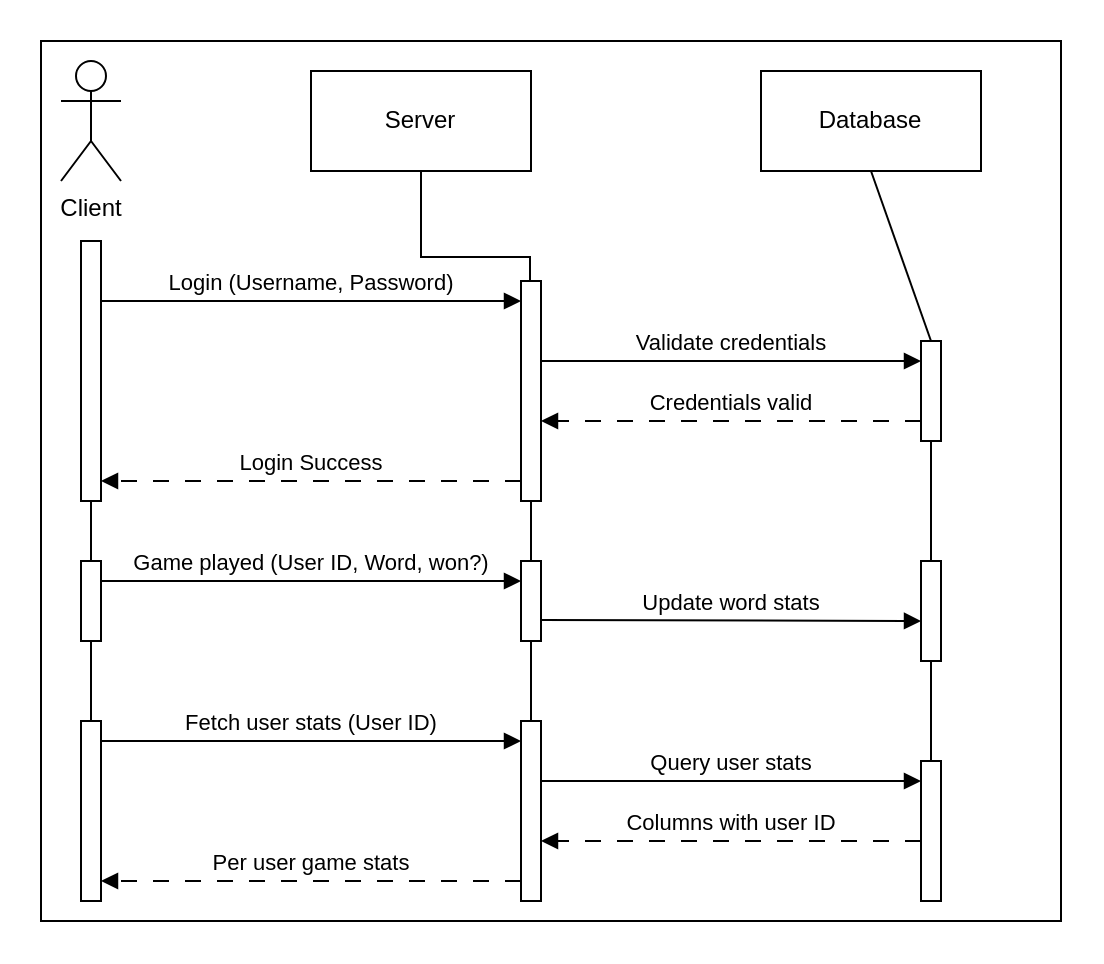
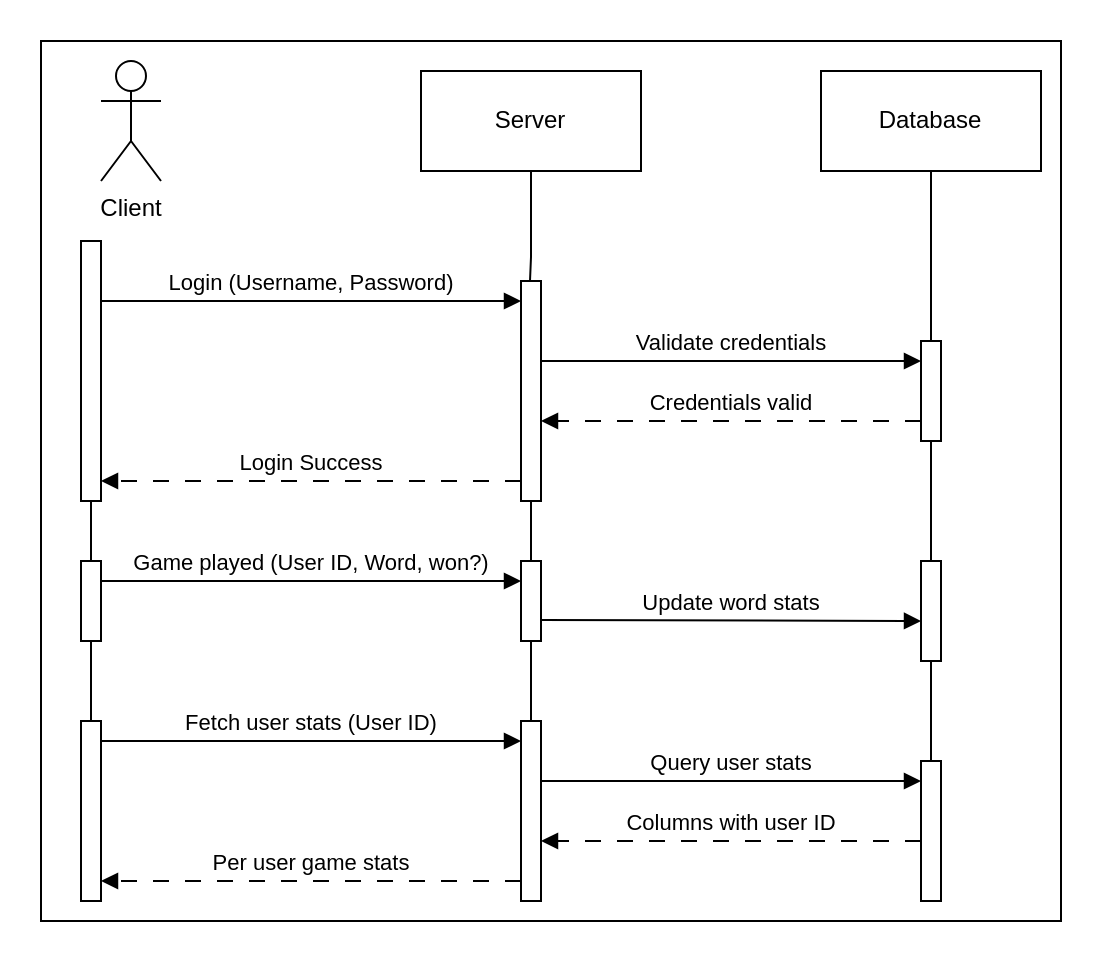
(91, 121) -> (131, 121)
(421, 121) -> (531, 121)
(871, 121) -> (931, 121)
